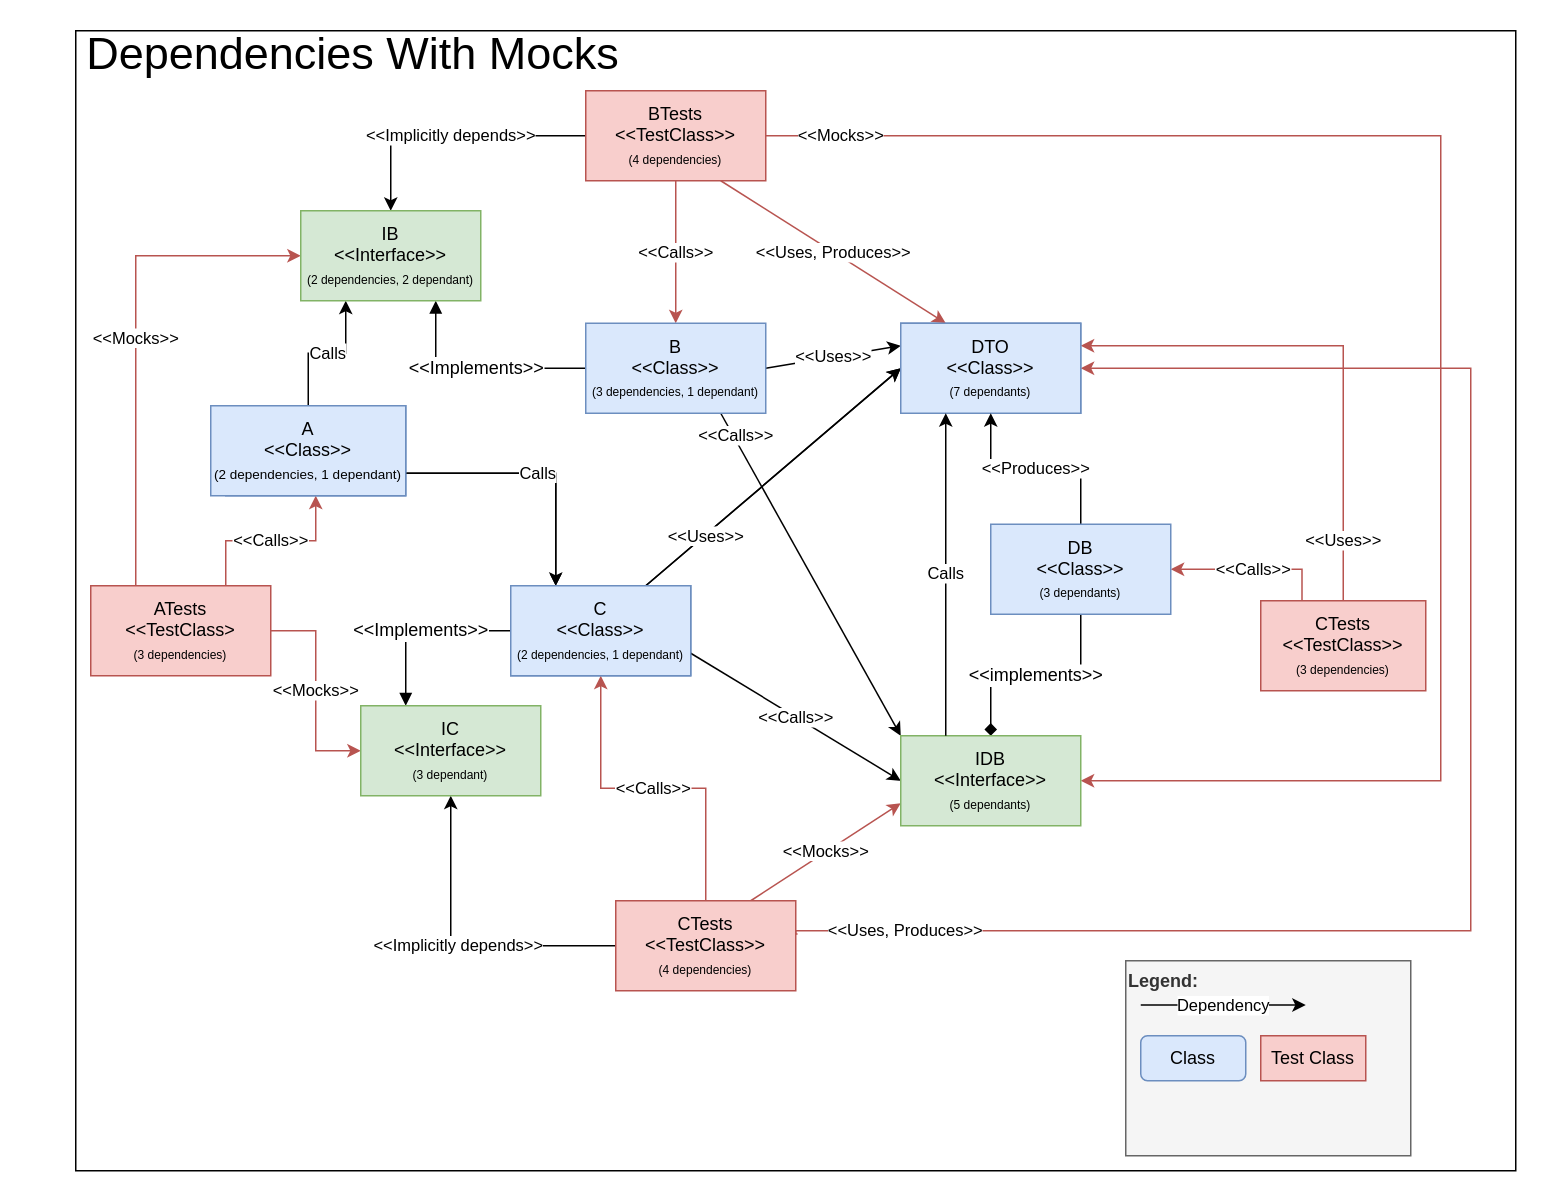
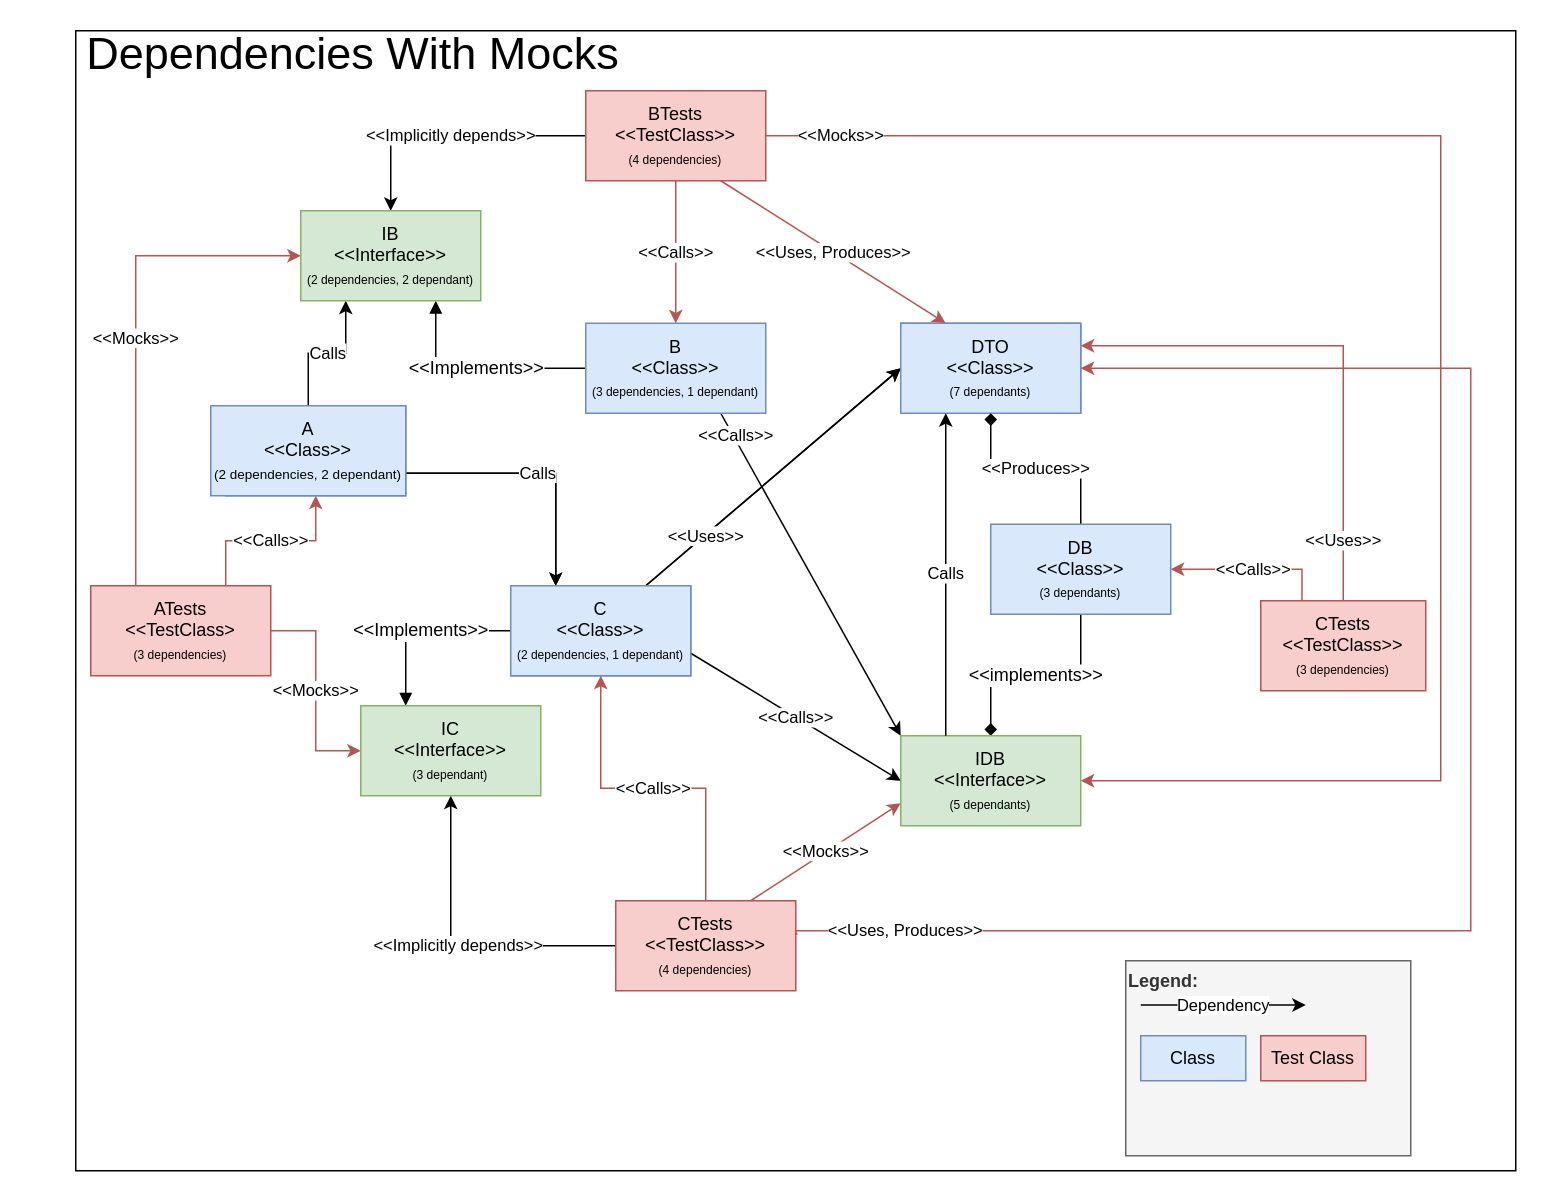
(850, 354) -> none
(991, 425) -> (991, 426)
(308, 451) -> (308, 451)
(1193, 1058) -> (1193, 1058)
